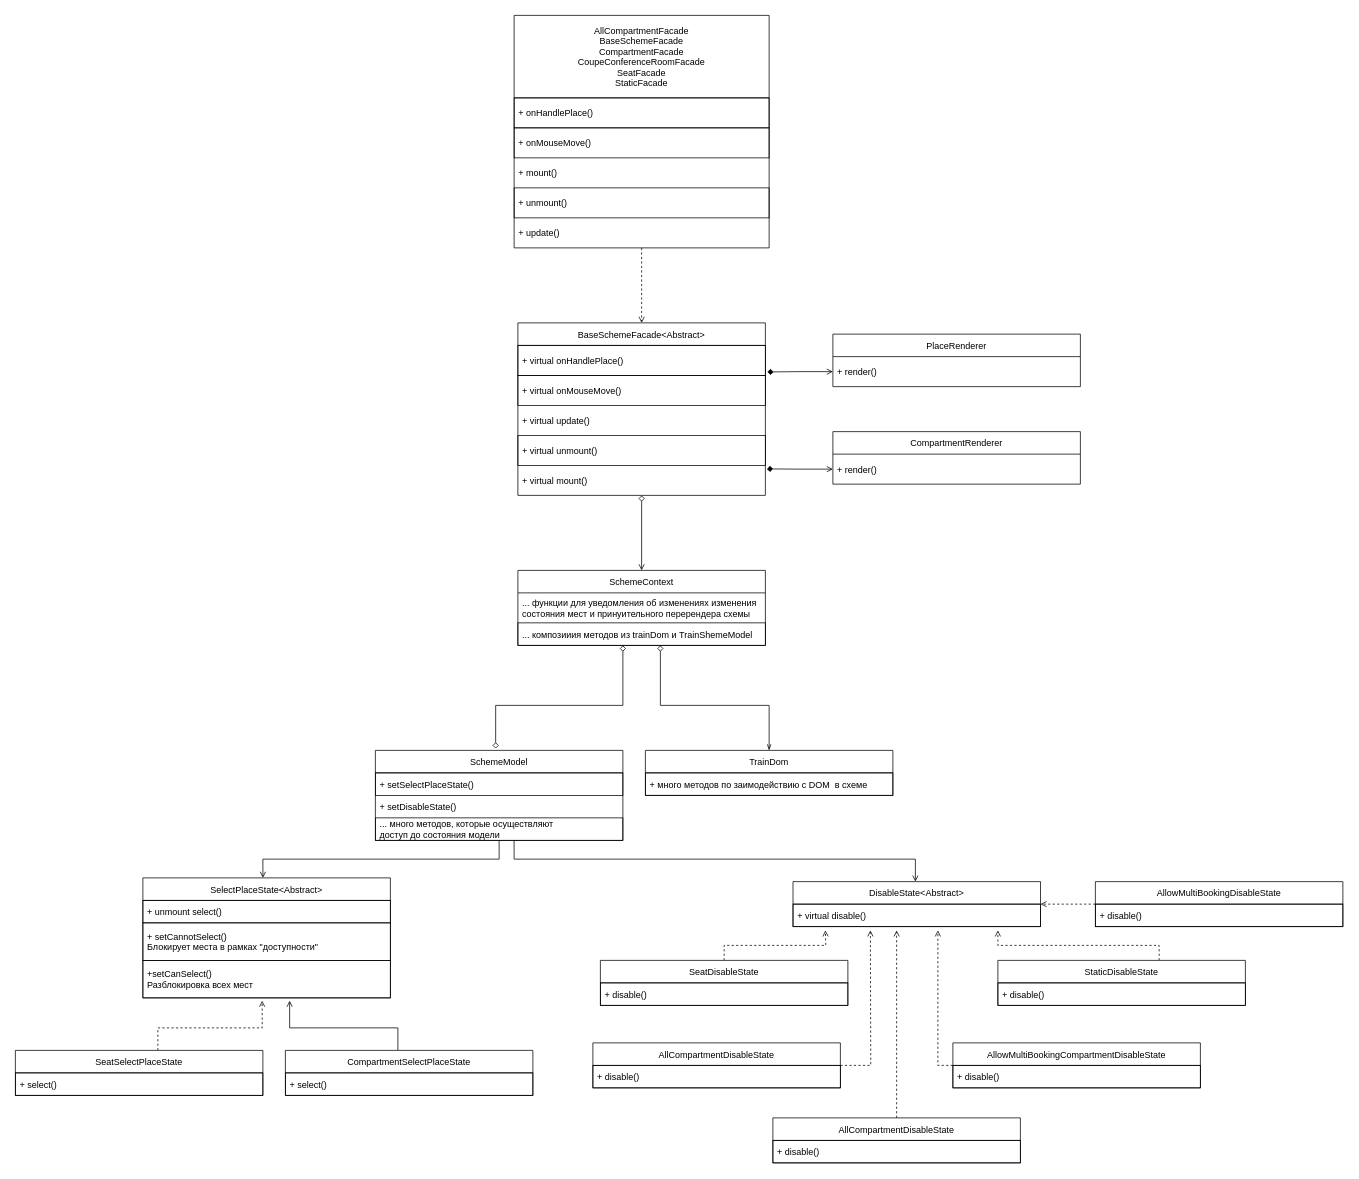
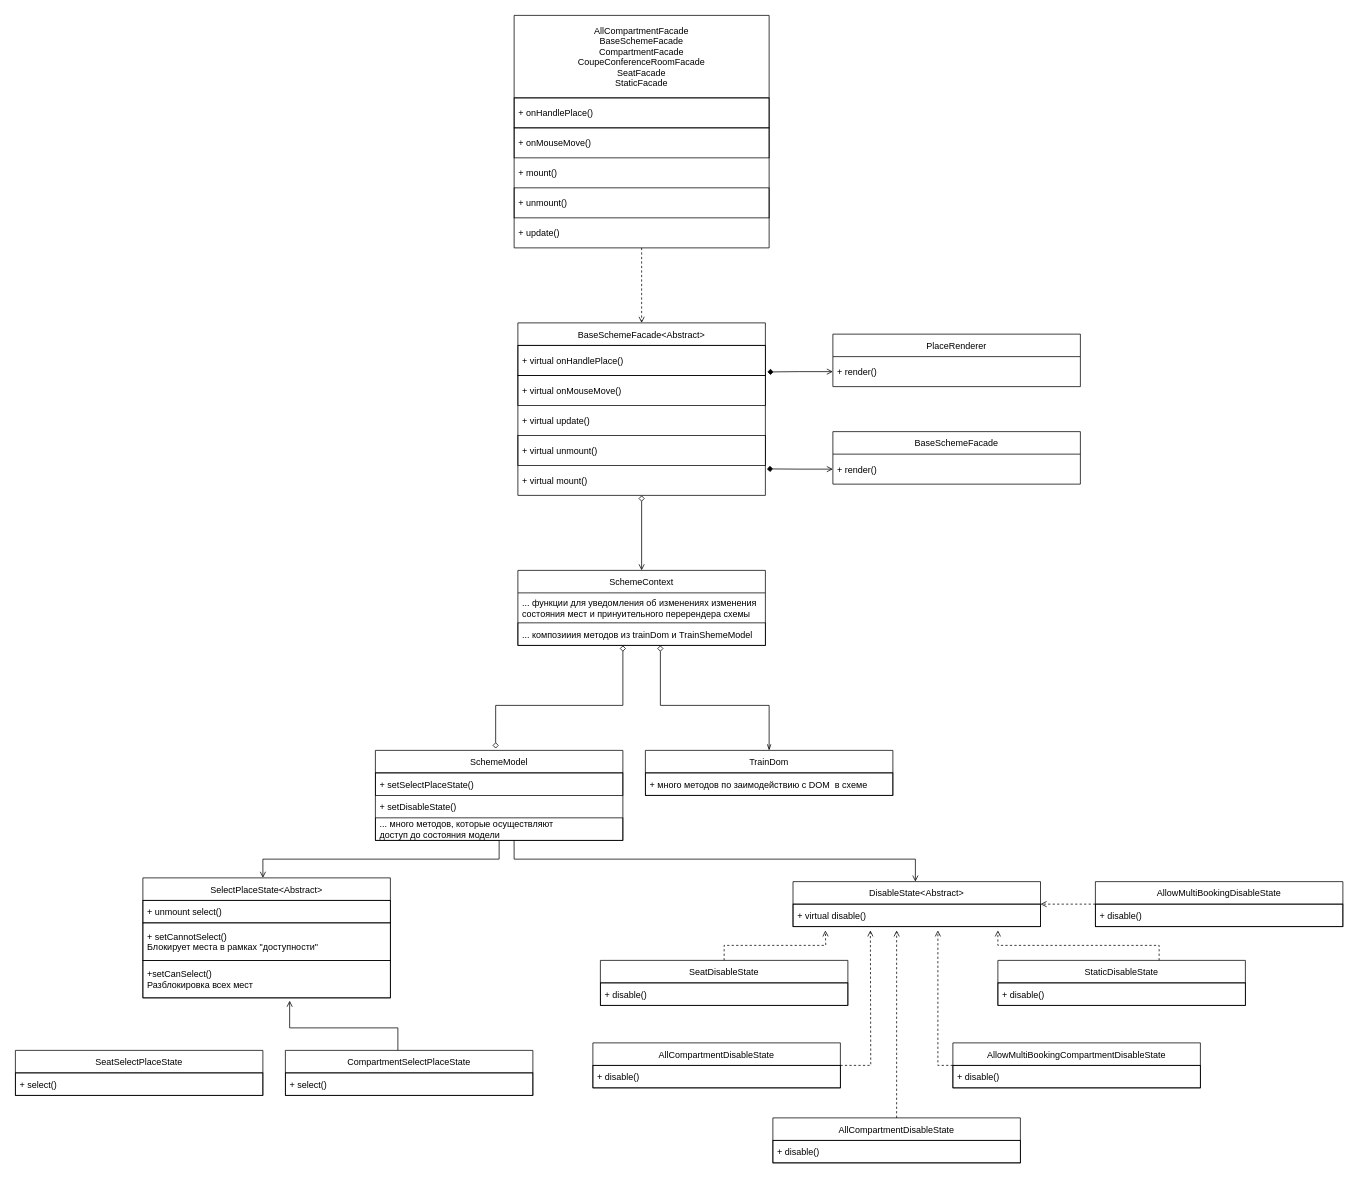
(956, 443) -> (956, 443)
(211, 1028) -> none
